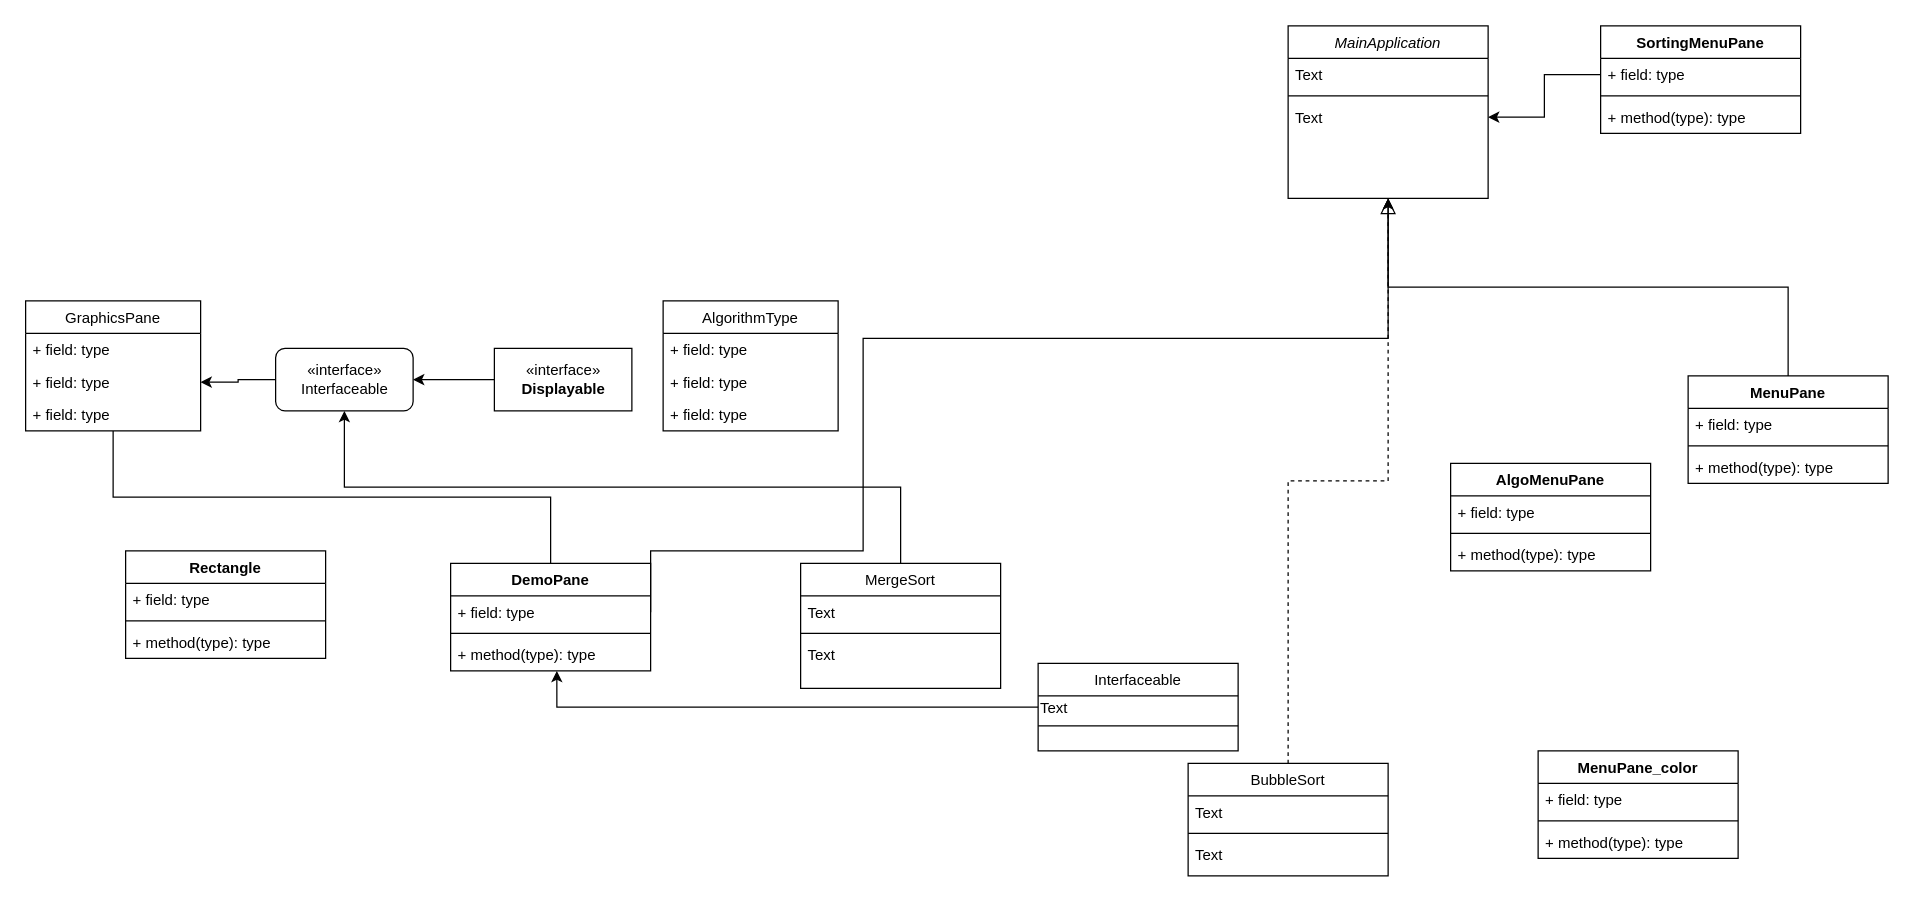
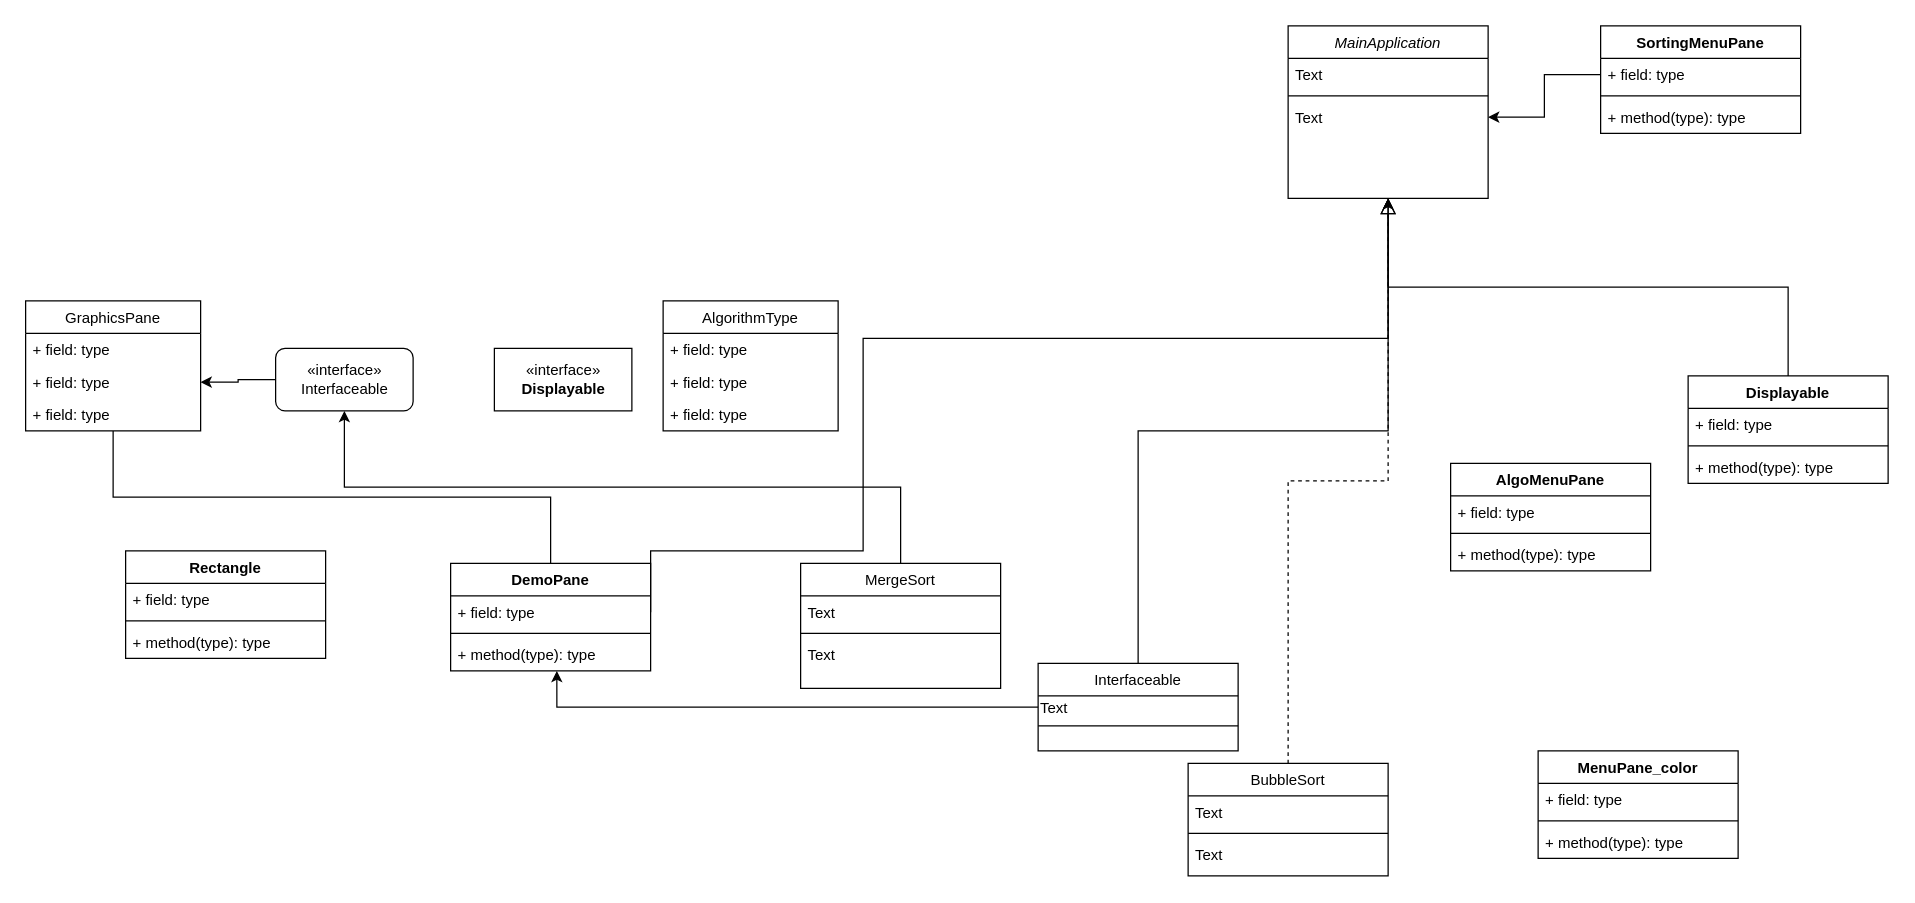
(458, 379) -> none
(1788, 393) -> (1788, 393)
none -> (1145, 431)
